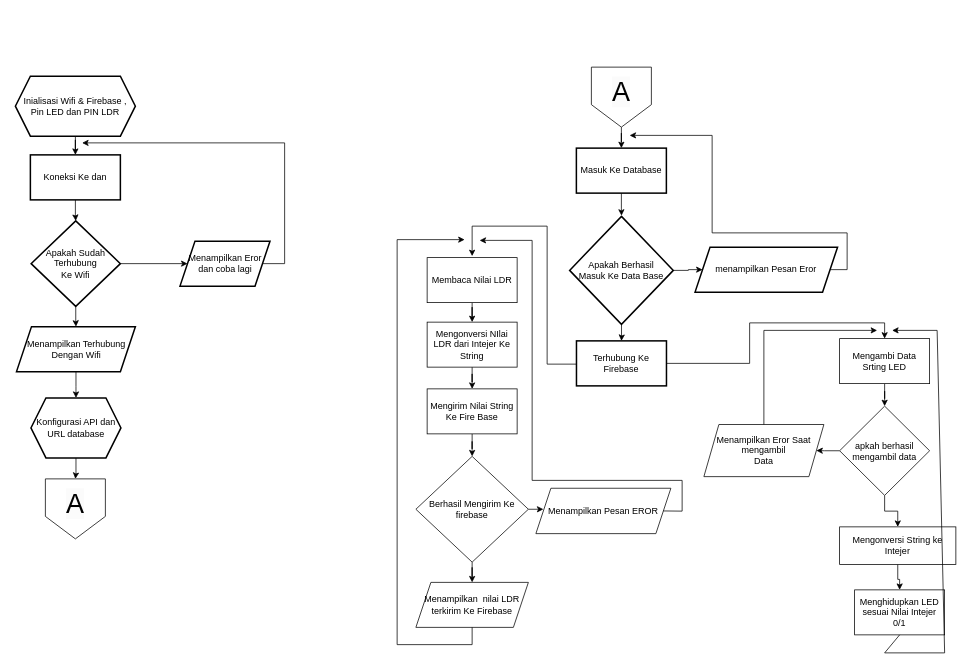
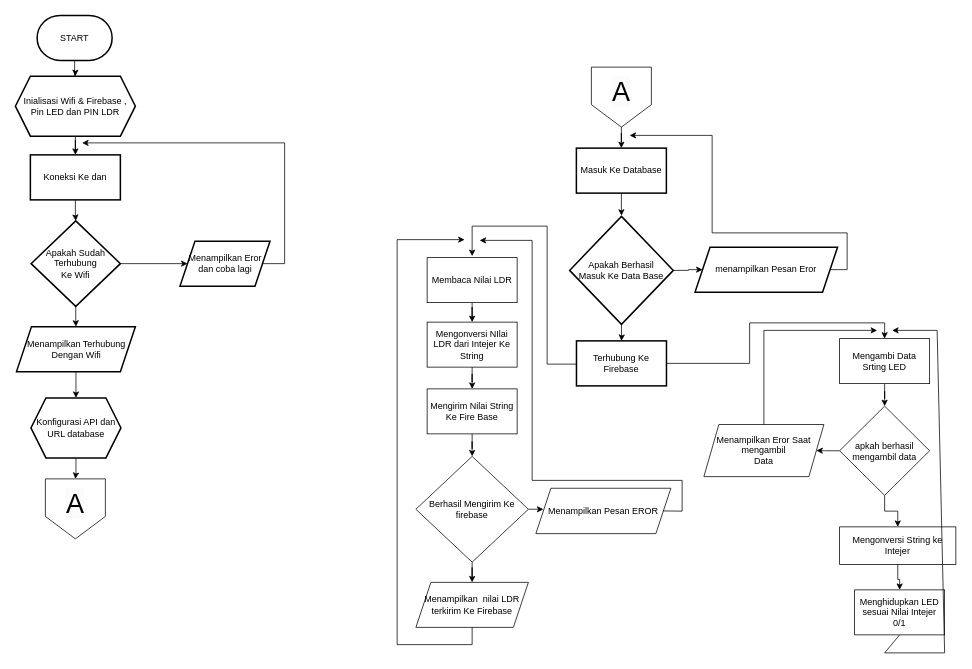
none -> (75, 38)
none -> (75, 70)
